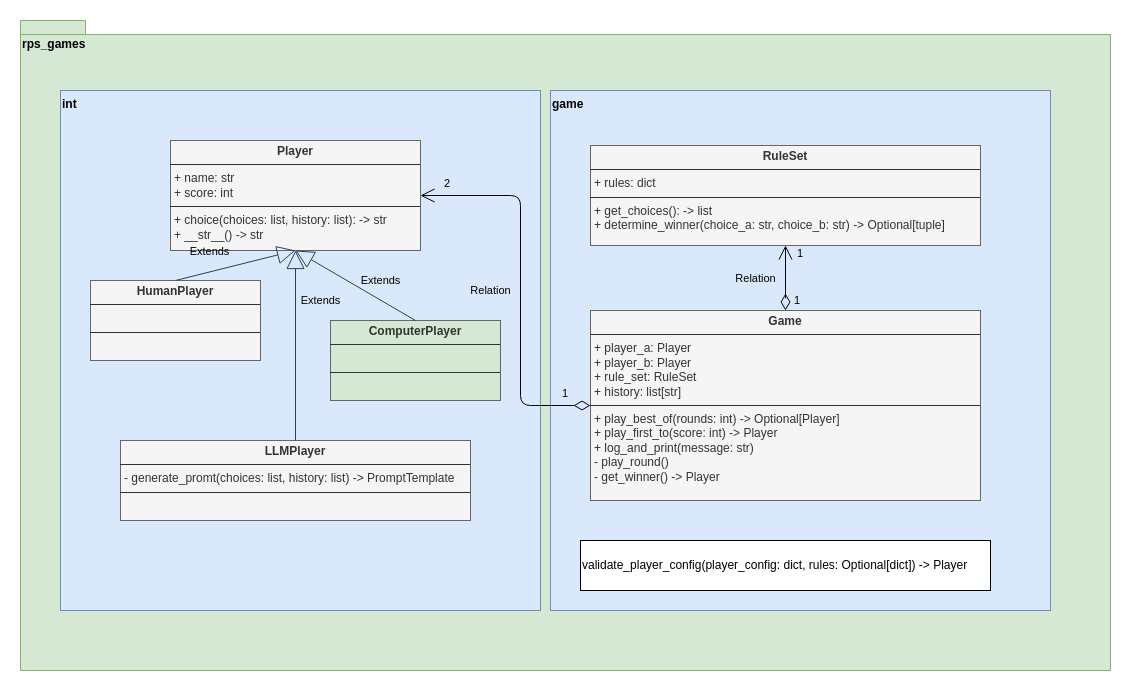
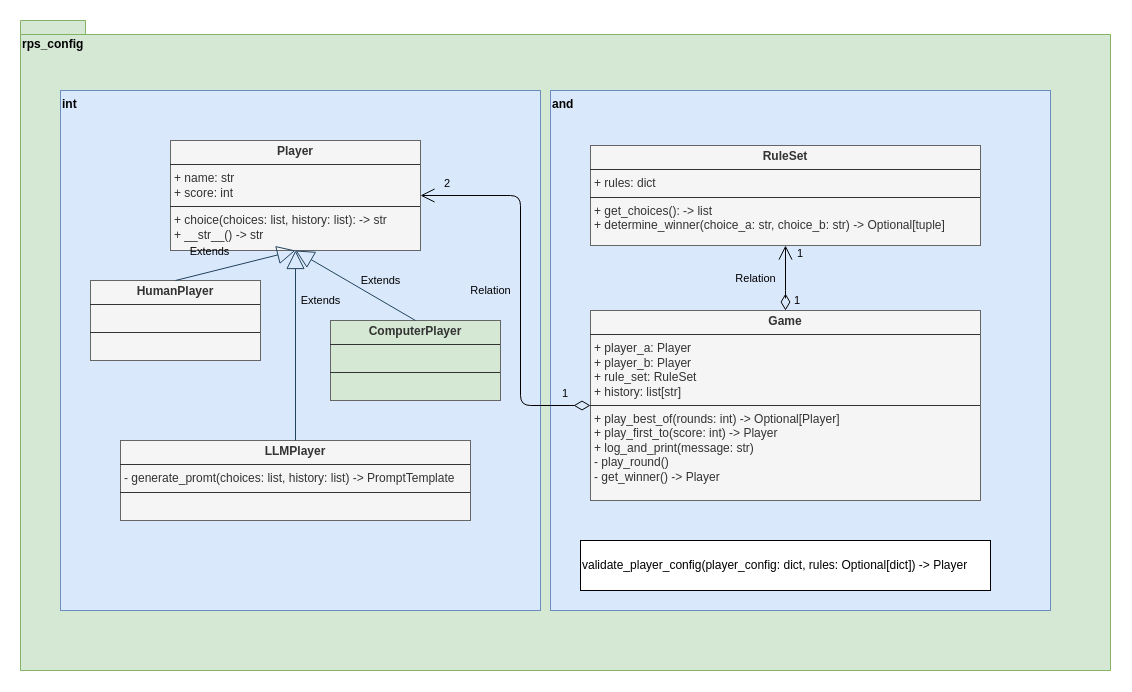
(53, 45) -> (55, 45)
(566, 105) -> (563, 105)
